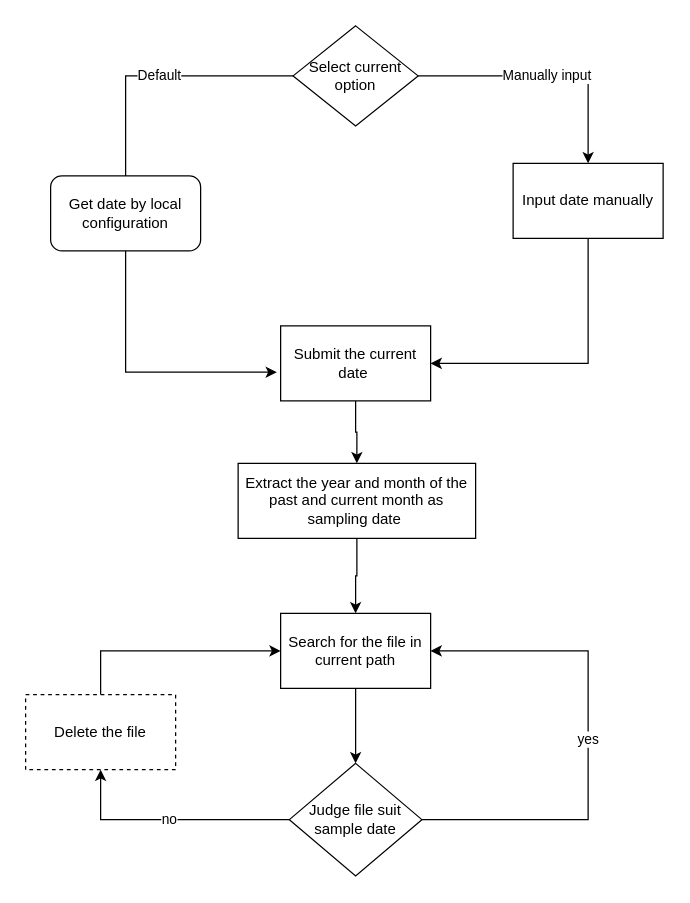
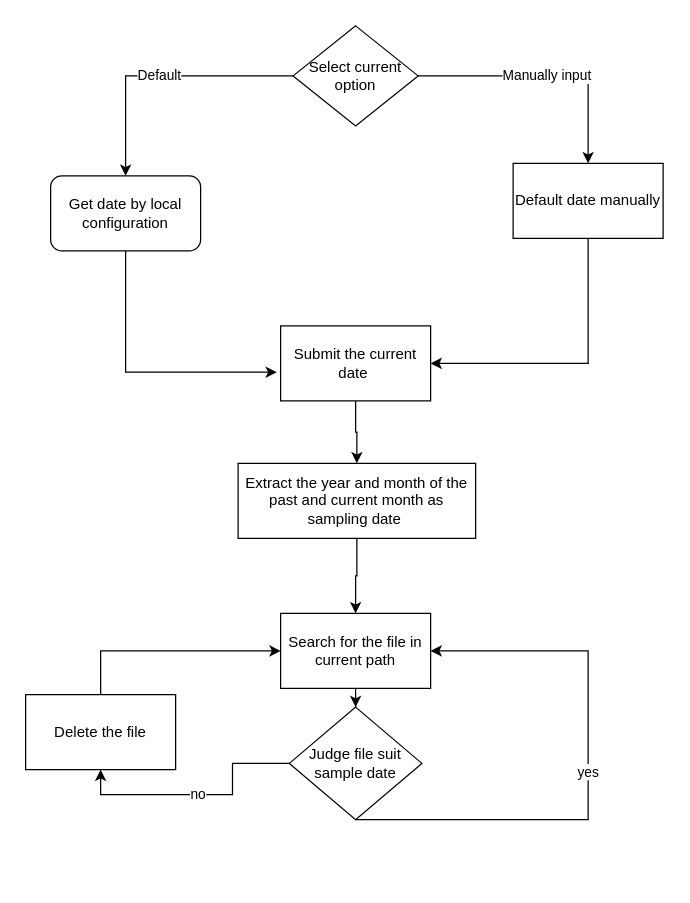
(126, 169) -> (126, 166)
(588, 201) -> (588, 201)
(101, 732) -> (101, 732)
(356, 819) -> (356, 763)
